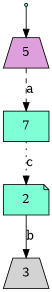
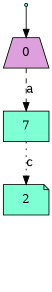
(26, 53) -> (26, 53)
(26, 273) -> none
